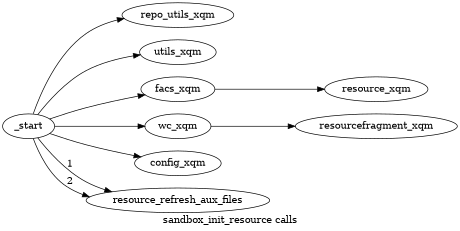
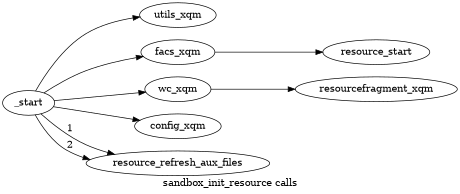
(178, 15) -> none
(376, 89) -> (376, 52)
